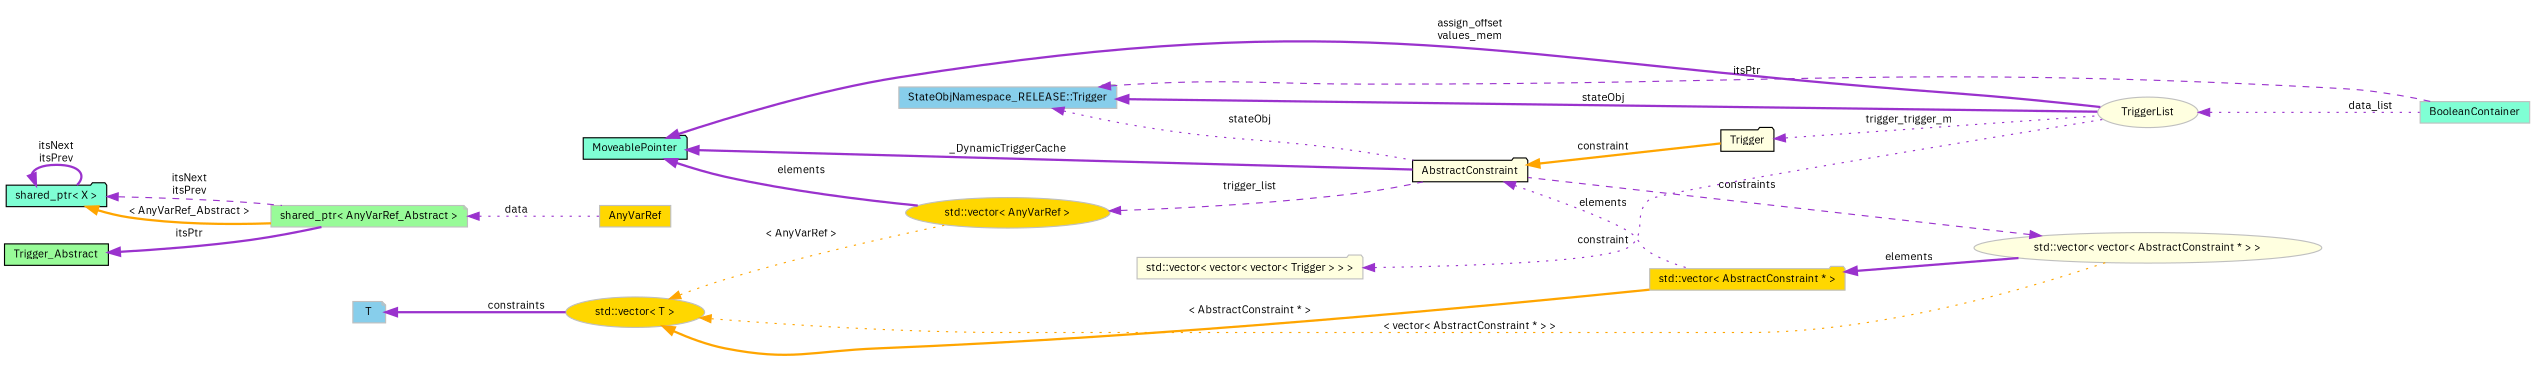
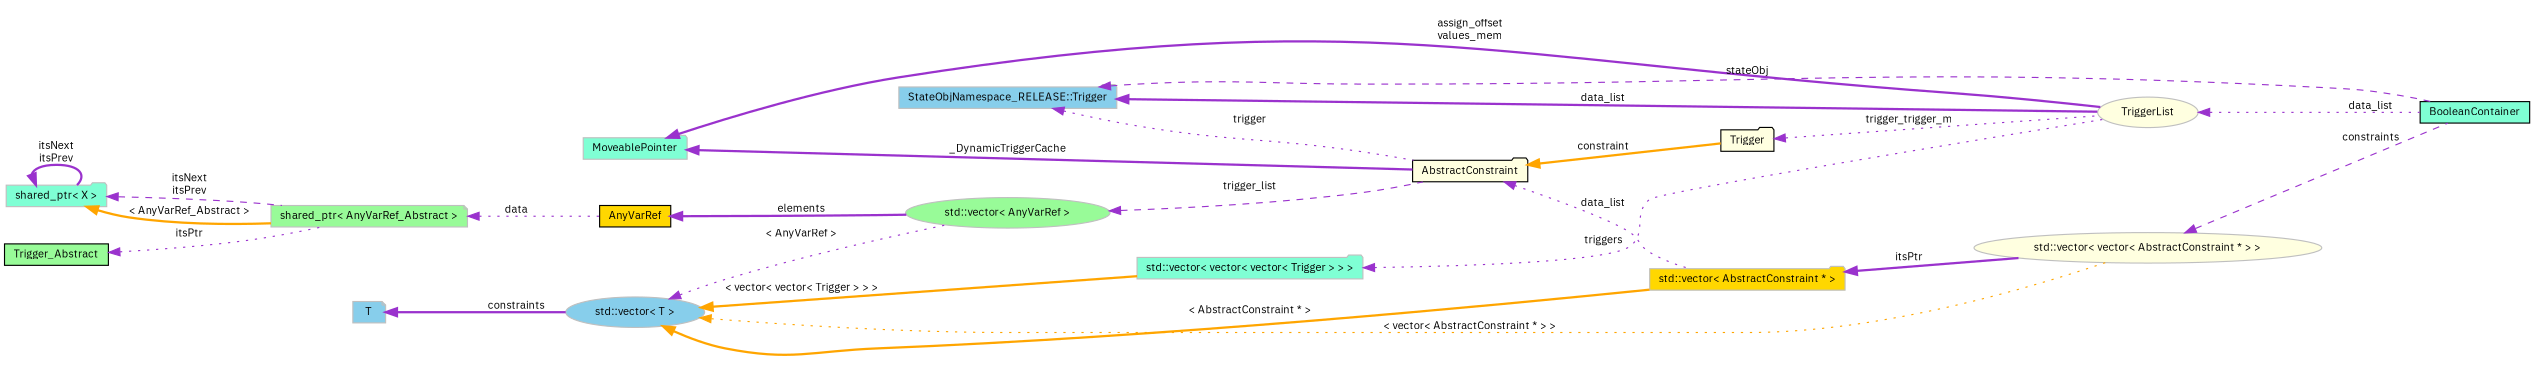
(1747, 71) -> (1747, 71)
(1603, 98) -> (1603, 98)
(2475, 112) -> (2475, 112)
(1250, 120) -> (1250, 120)
(635, 148) -> (635, 148)
(796, 190) -> (794, 216)
(56, 196) -> (56, 196)
(1603, 203) -> (1603, 203)
(1779, 206) -> (2322, 176)
(1008, 213) -> (1008, 213)
(635, 216) -> (635, 216)
(1603, 241) -> (1603, 241)
(221, 244) -> (221, 244)
(812, 256) -> (812, 256)
(1909, 257) -> (1909, 257)
(1250, 268) -> (1250, 268)
none -> (925, 291)
(635, 312) -> (635, 312)
